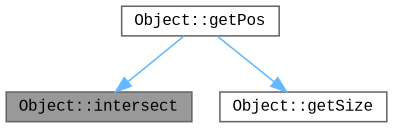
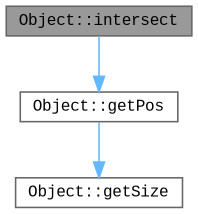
(156, 59) -> (99, 56)
